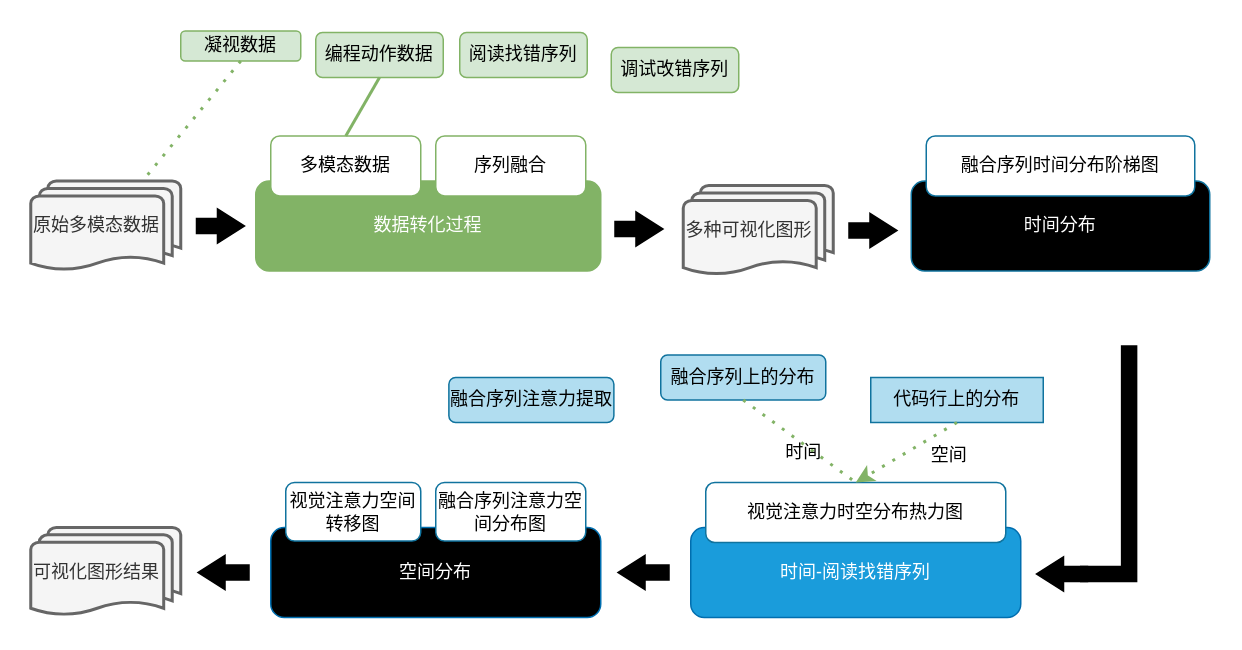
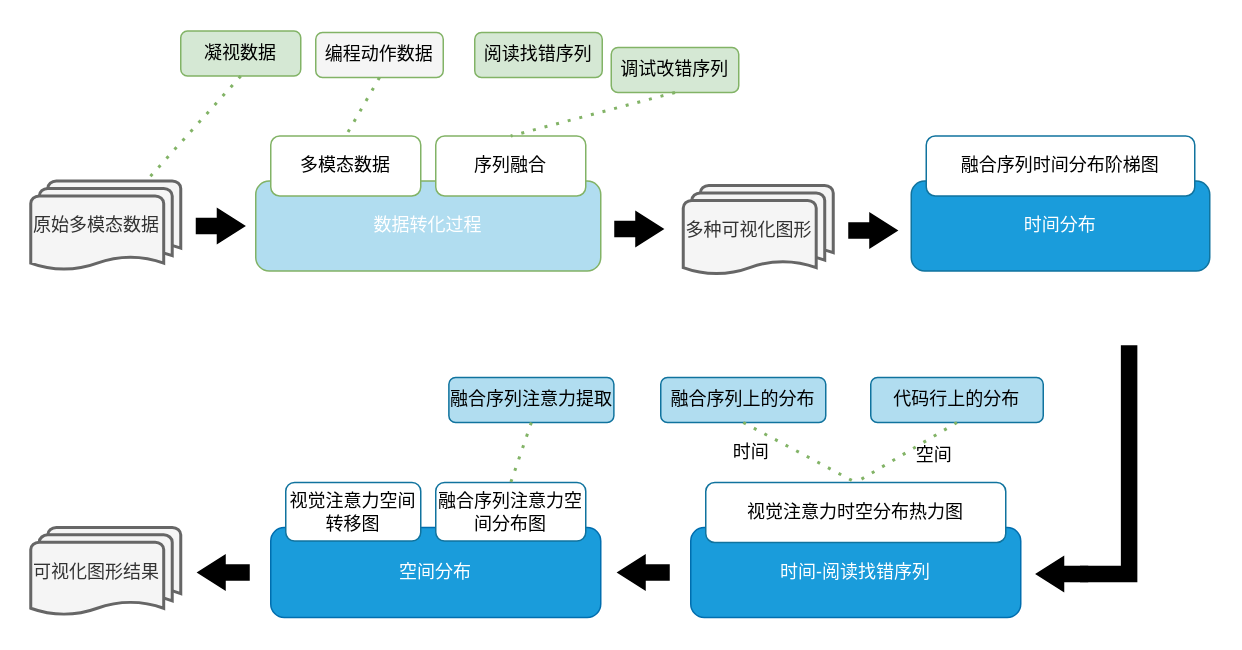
(241, 46) -> (241, 53)
(380, 55) -> (380, 55)
(524, 55) -> (539, 55)
(362, 107) -> (362, 107)
none -> (593, 114)
(428, 226) -> (428, 226)
(1061, 226) -> (1061, 226)
(743, 377) -> (743, 400)
(957, 400) -> (957, 400)
(803, 452) -> (751, 452)
none -> (521, 454)
(948, 455) -> (933, 455)
(868, 475) -> (864, 478)
(436, 572) -> (436, 572)
